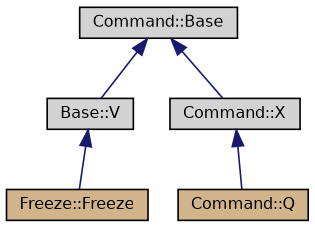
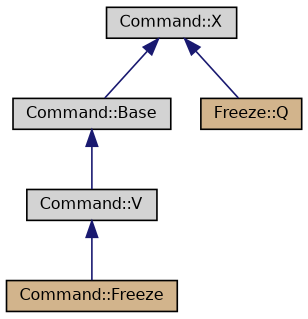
(202, 75) -> (126, 75)
(90, 114) -> (92, 205)
(77, 205) -> (92, 296)
(243, 205) -> (251, 114)
